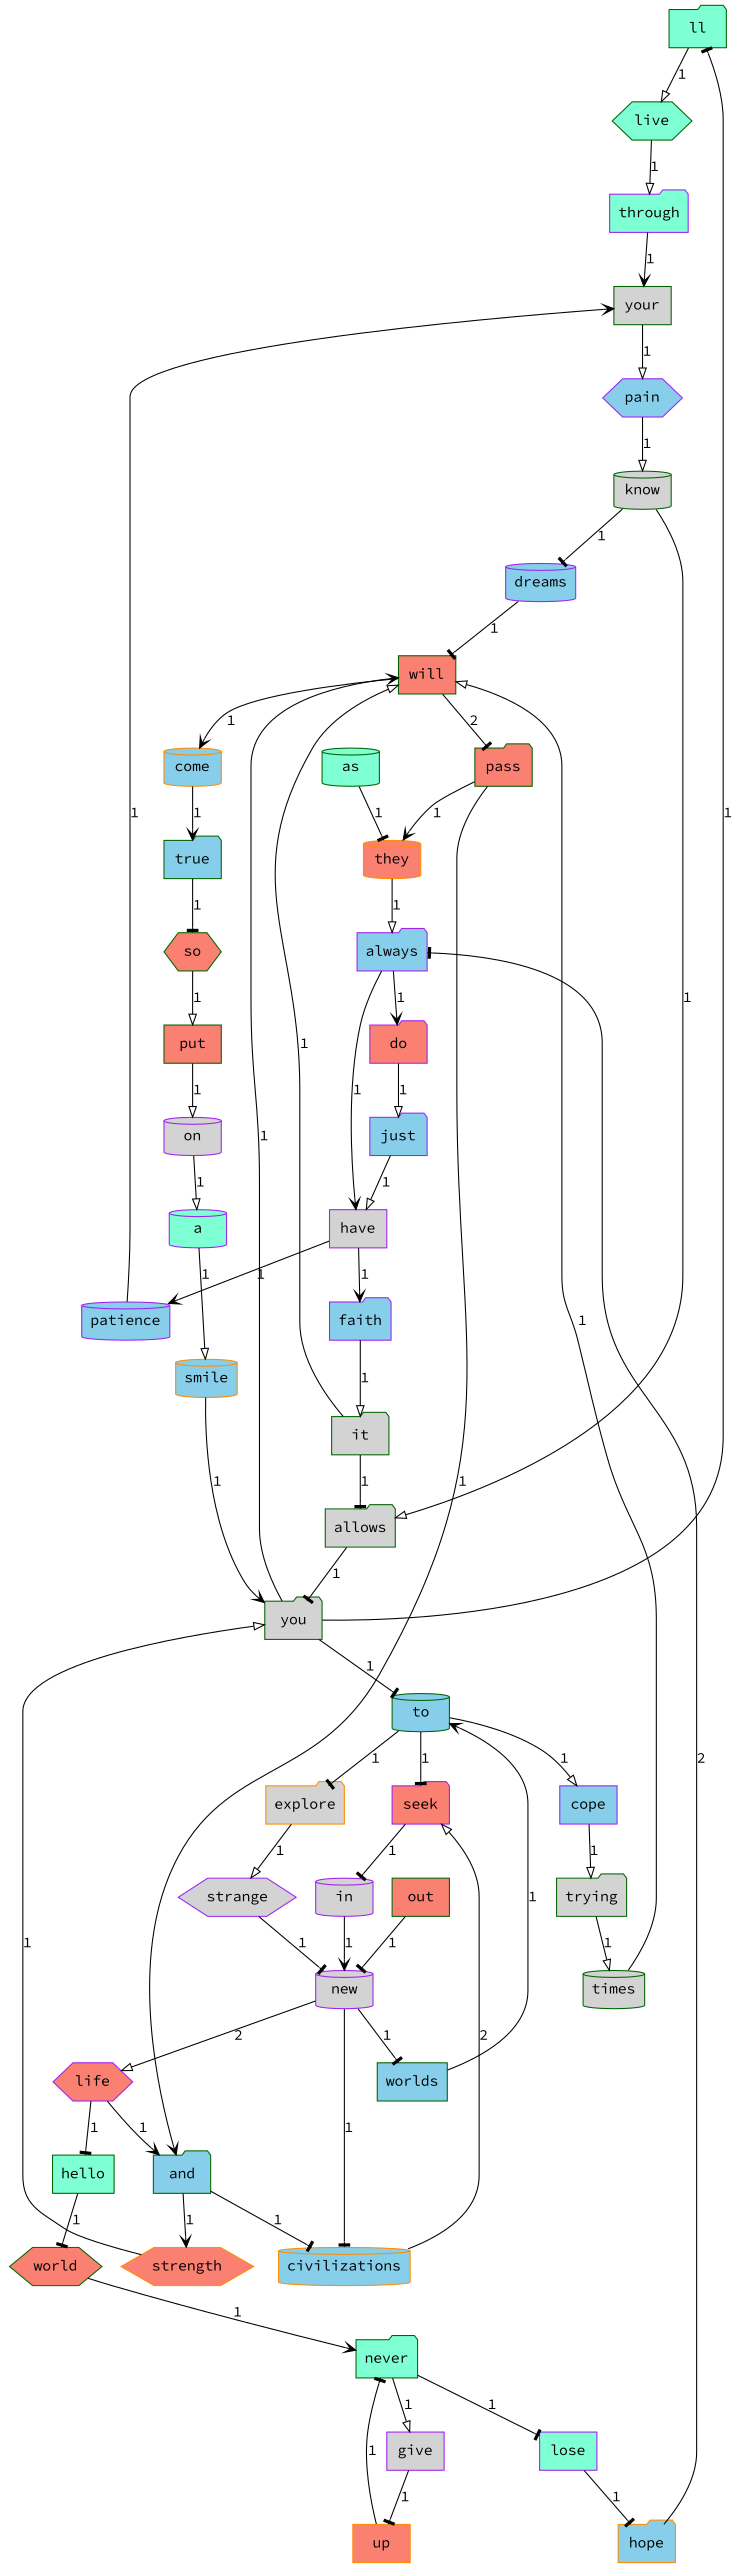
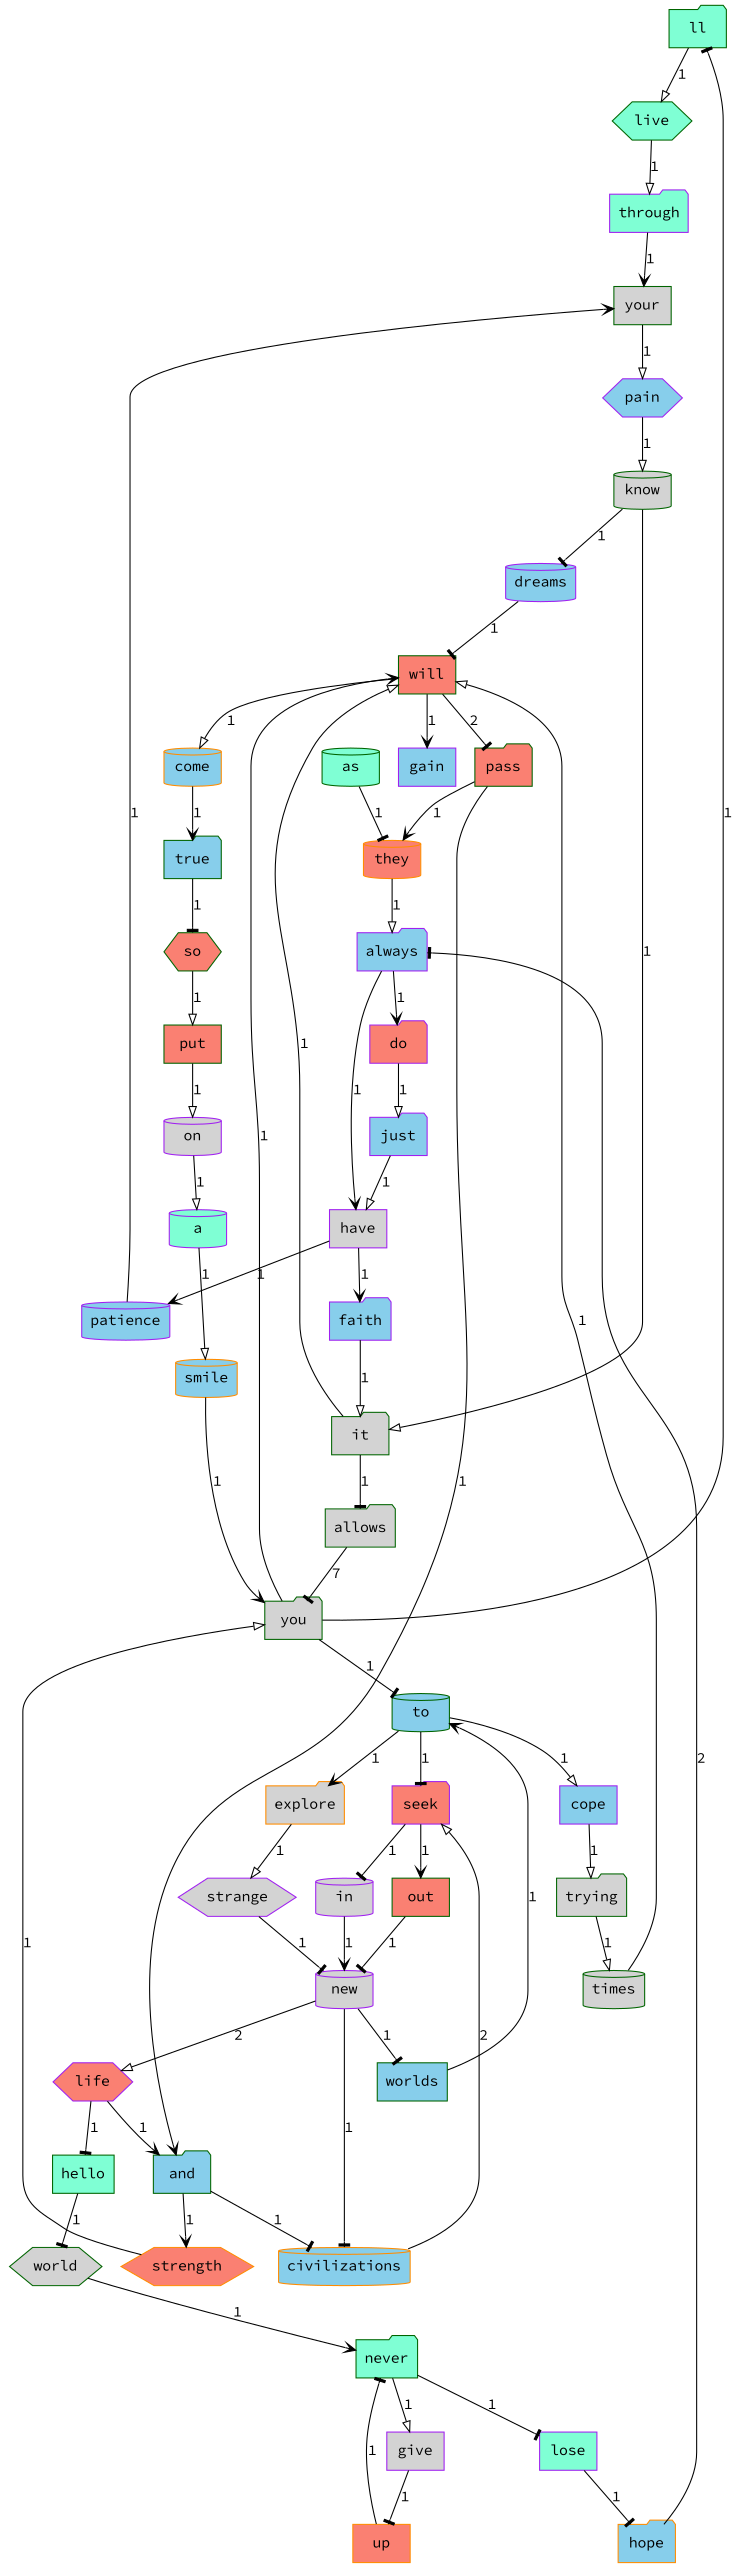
(294, 692) -> (294, 692)
none -> (427, 767)
(683, 1085) -> (643, 1053)
(336, 1574) -> (336, 1574)
(366, 1757) -> (366, 1757)
none -> (421, 1846)
(56, 2267) -> (56, 2267)
